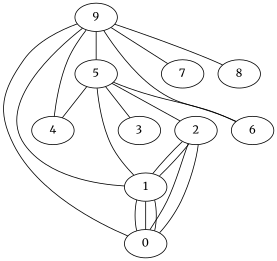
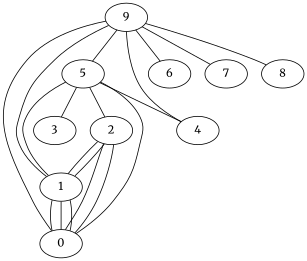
(159, 98) -> (136, 159)
